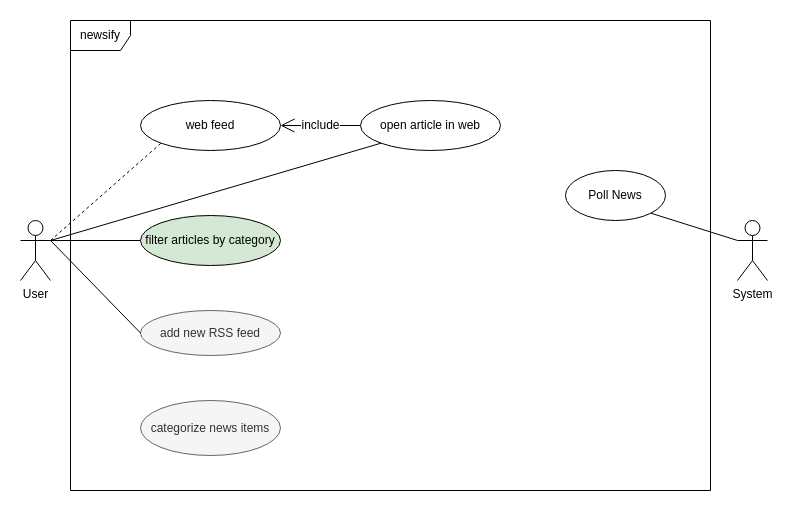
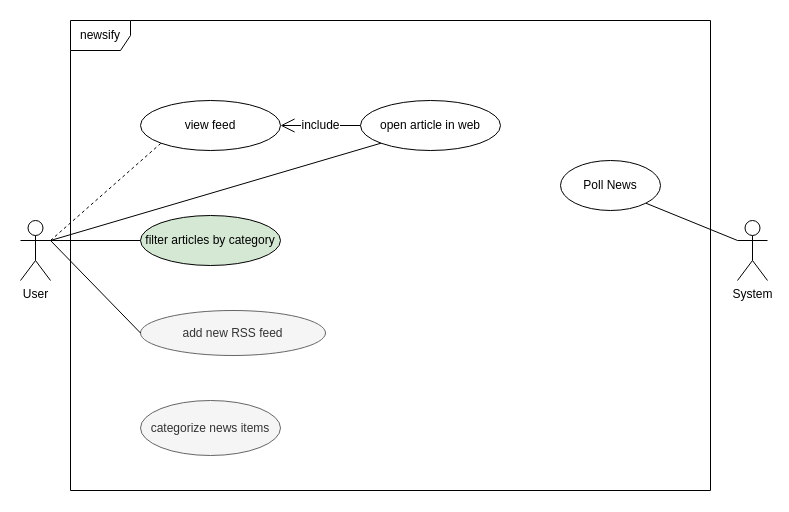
(211, 126) -> (211, 126)
(616, 196) -> (611, 186)
(211, 333) -> (233, 333)
